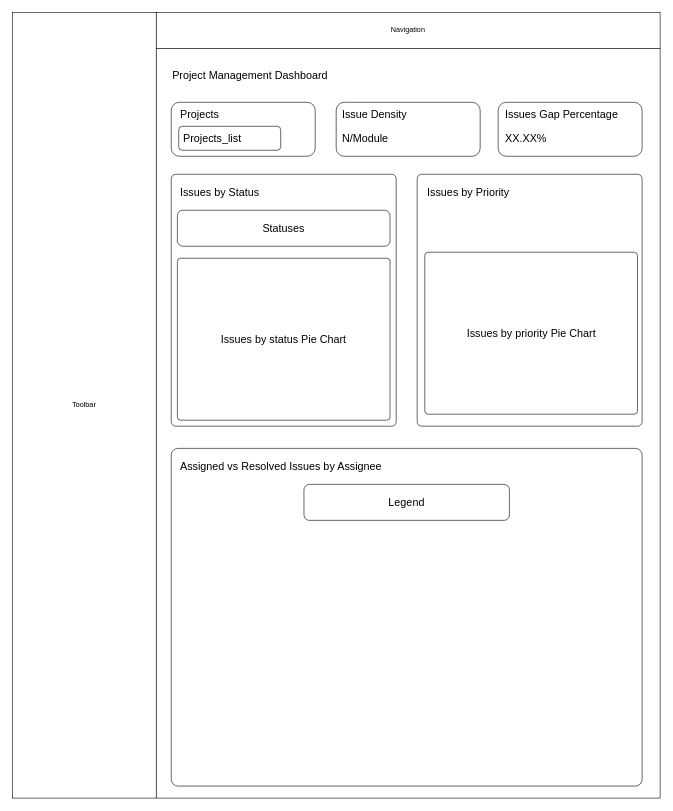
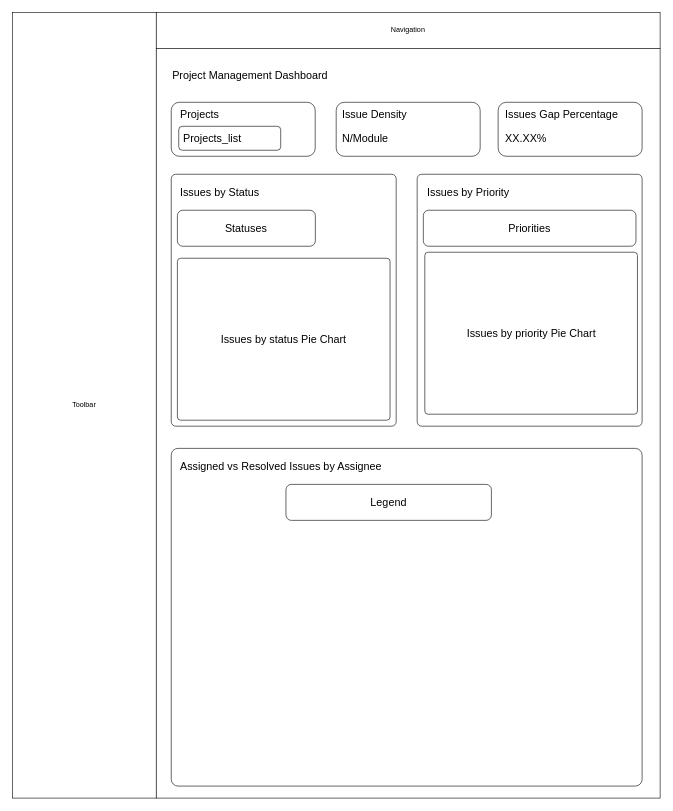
(284, 228) -> (246, 228)
none -> (530, 228)
(407, 503) -> (389, 503)
